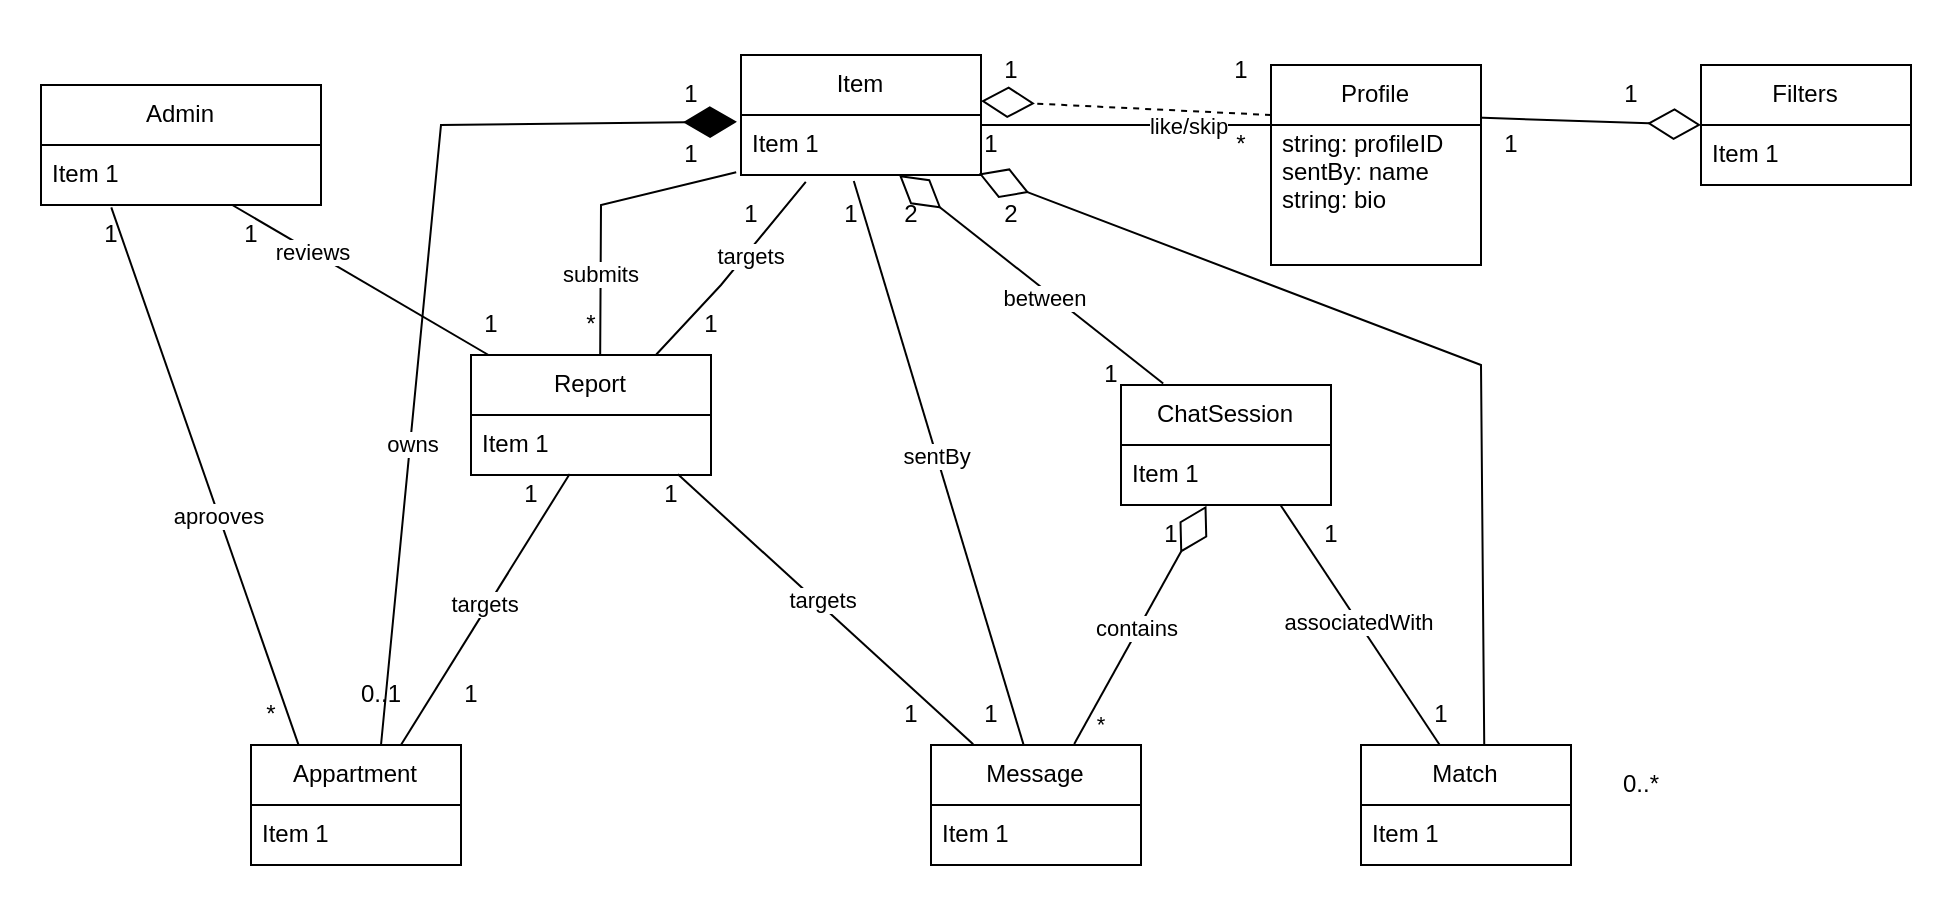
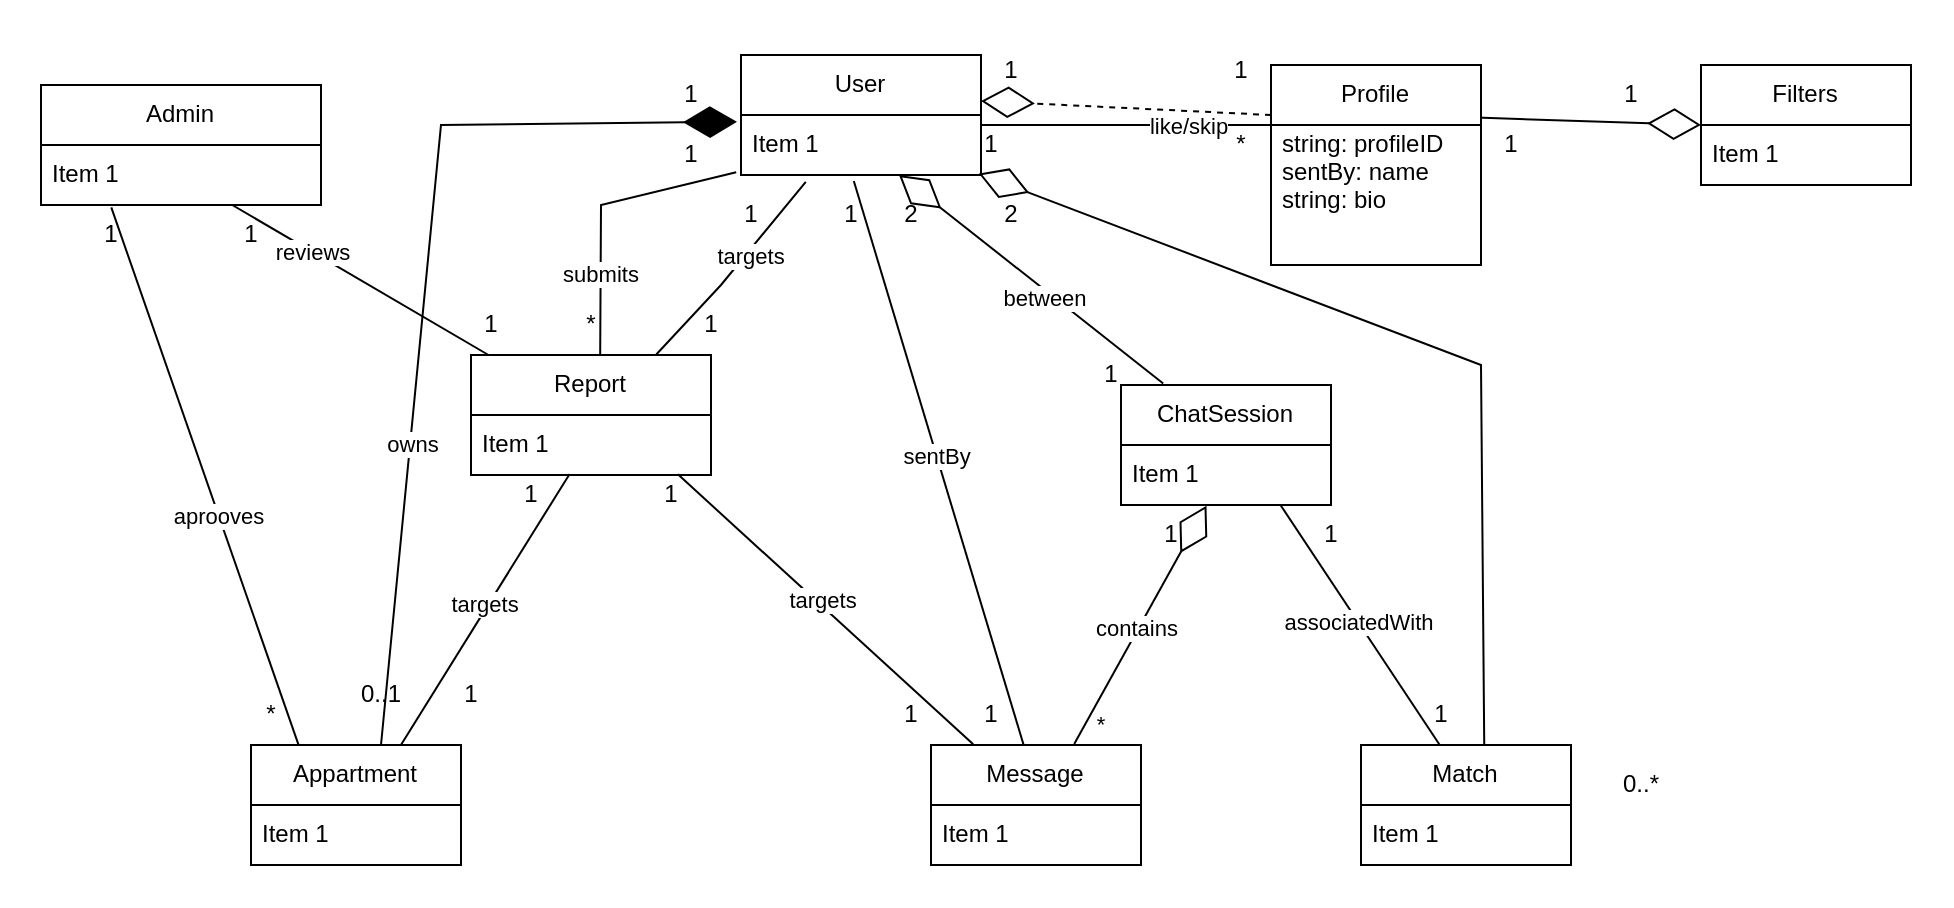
(861, 85) -> (861, 85)
